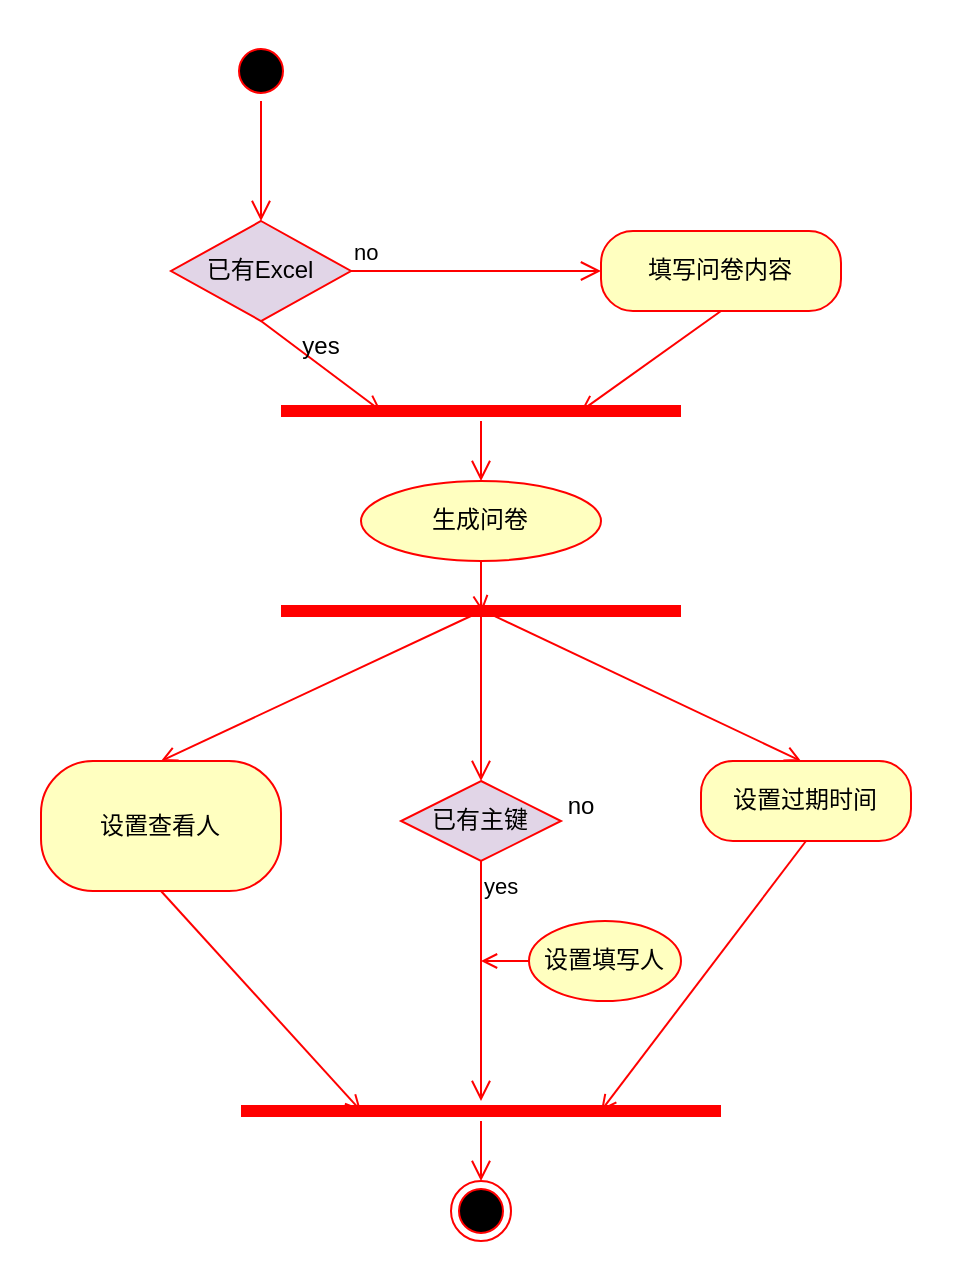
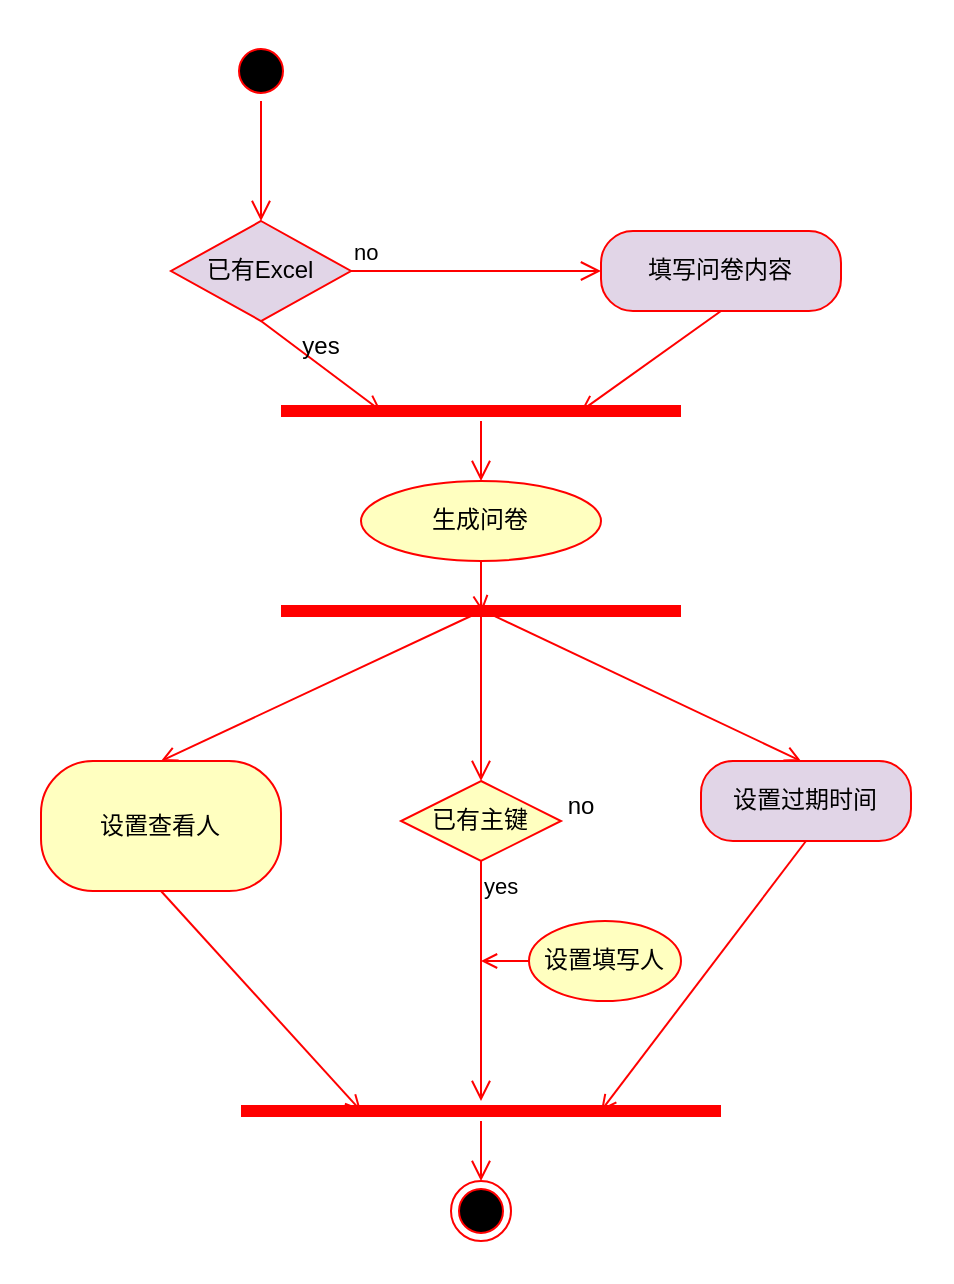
(721, 271) -> (721, 271)
(806, 801) -> (806, 801)
(481, 821) -> (481, 821)
